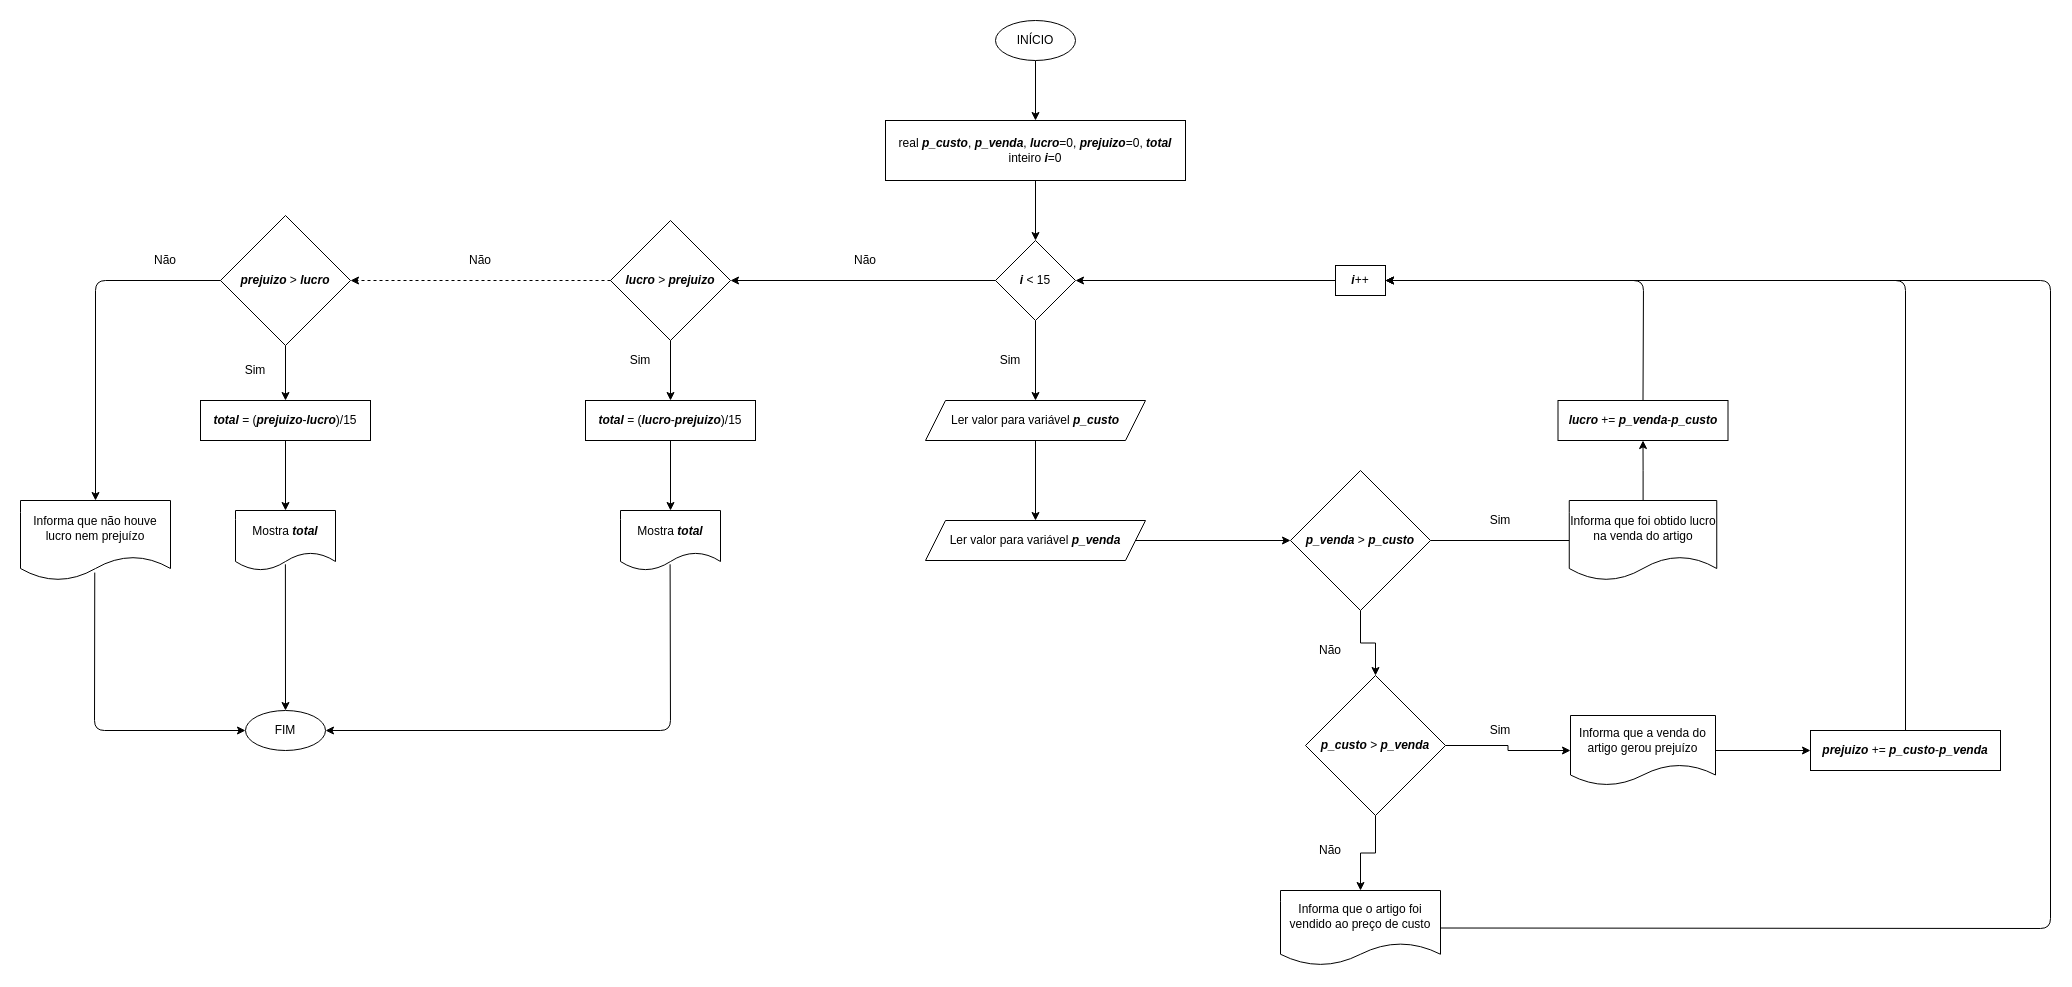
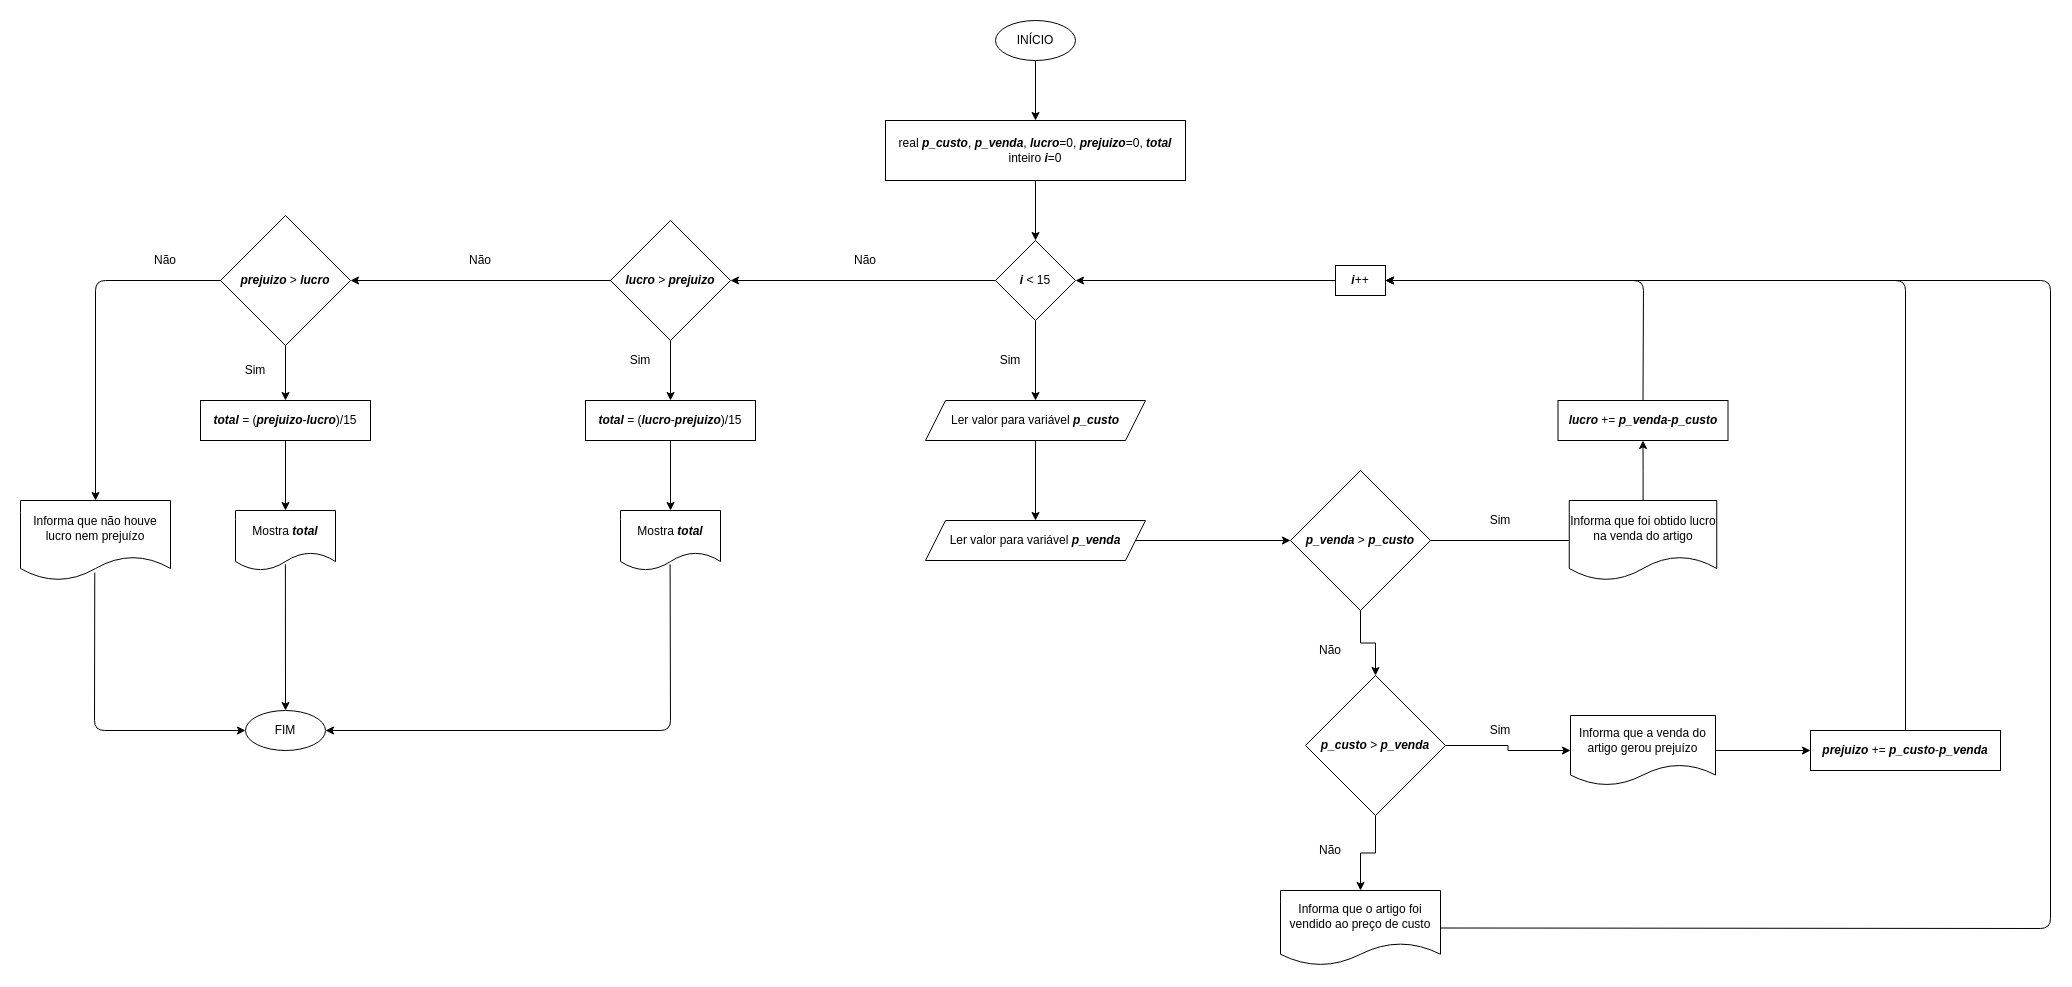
(483, 281) -> (483, 281)
